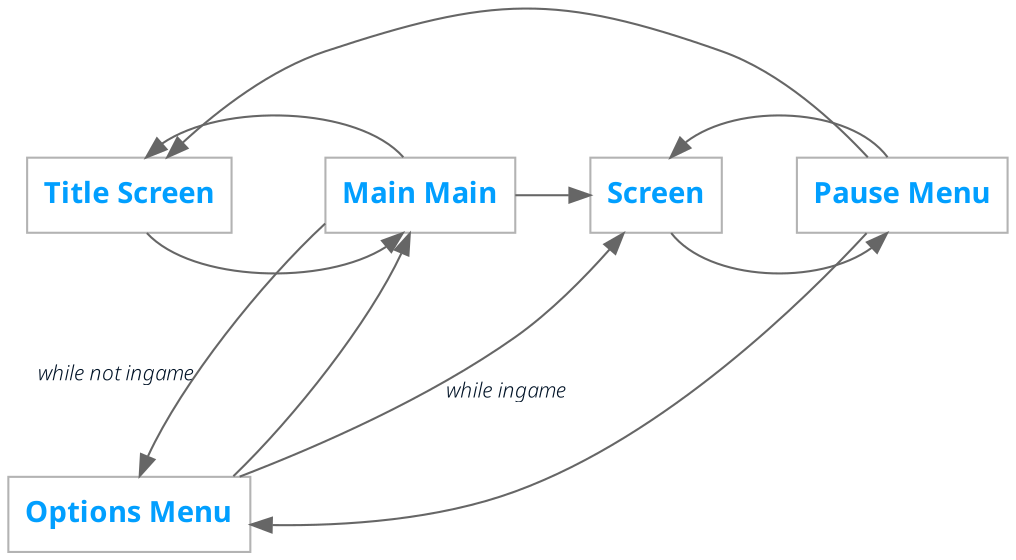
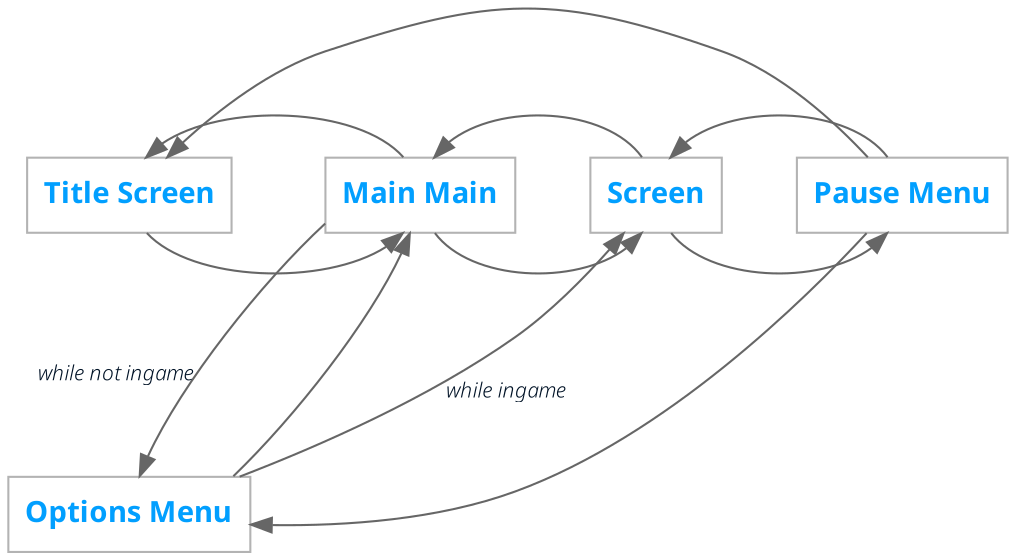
none -> (549, 116)
